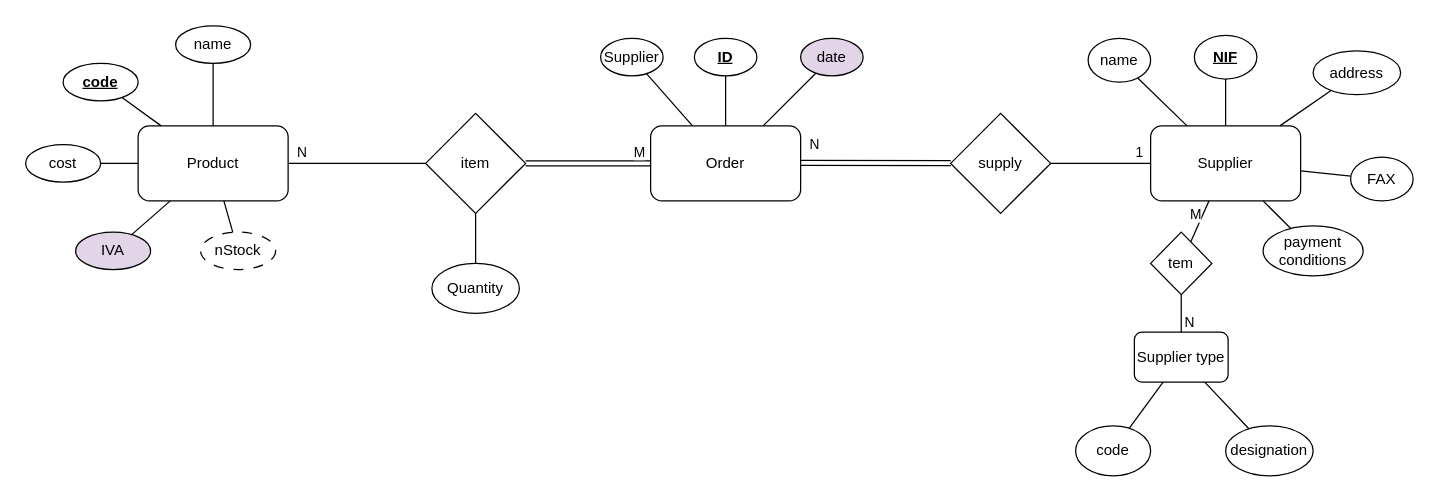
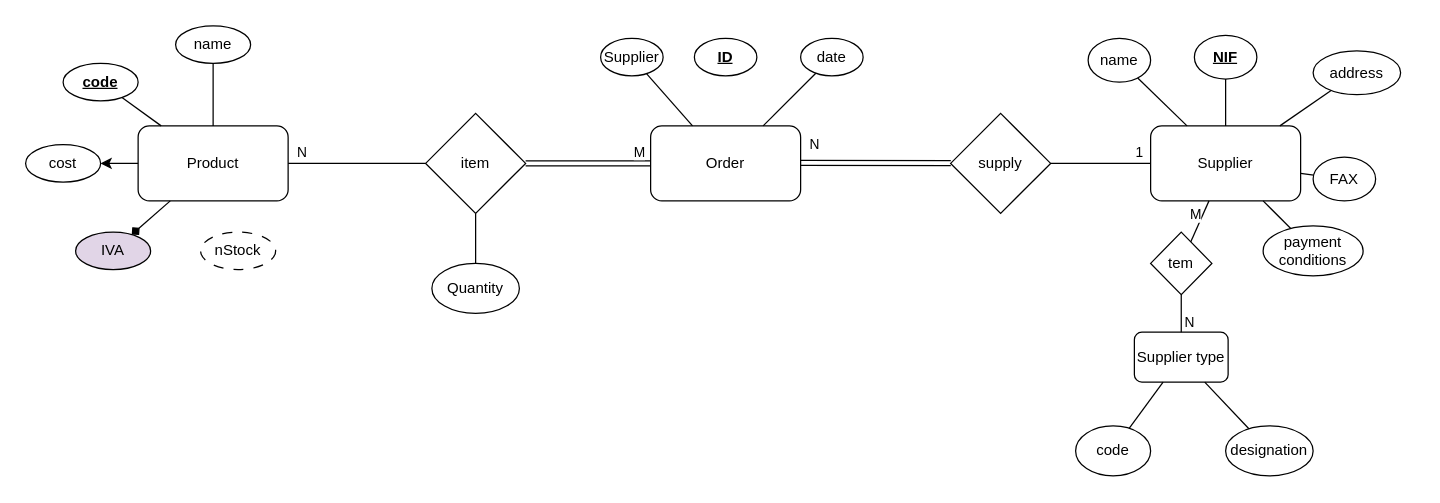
(832, 57) -> (832, 57)
(726, 101) -> none
(106, 163) -> (110, 163)
(1382, 179) -> (1344, 179)
(228, 216) -> none
(136, 230) -> (140, 227)
